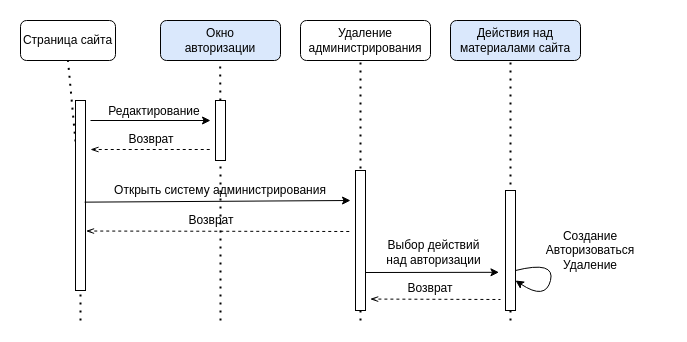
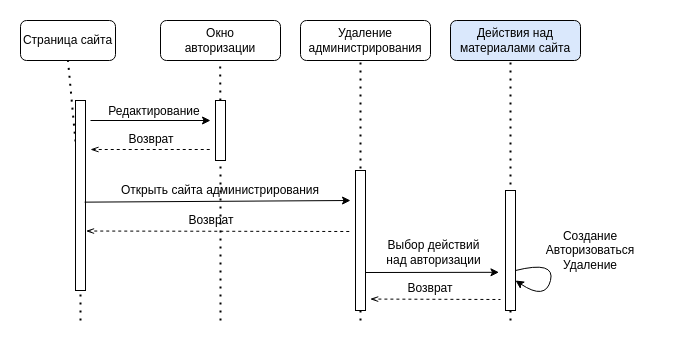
(221, 41) -> (221, 41)
(221, 191) -> (221, 191)
